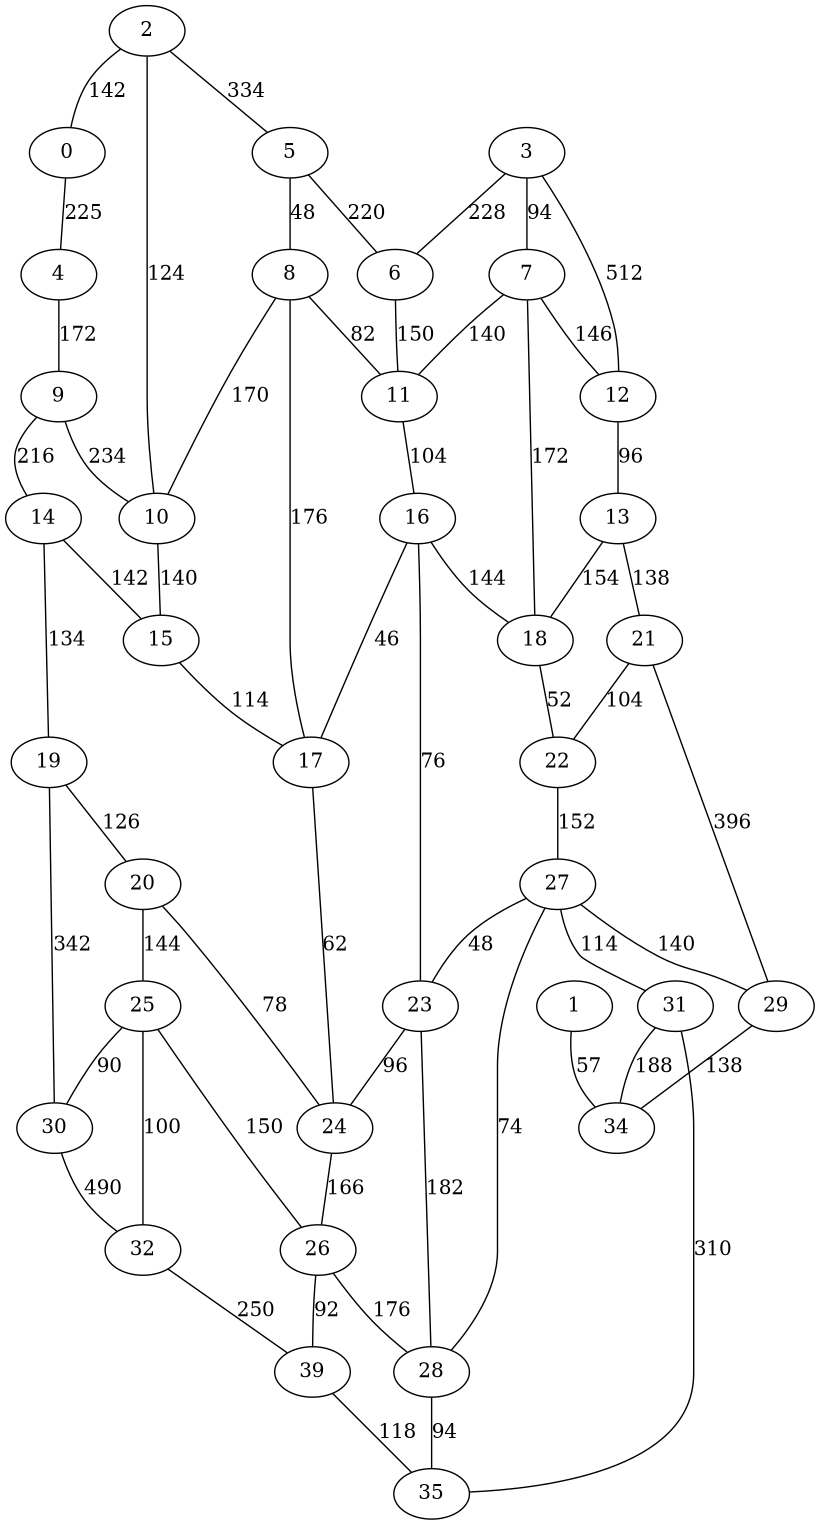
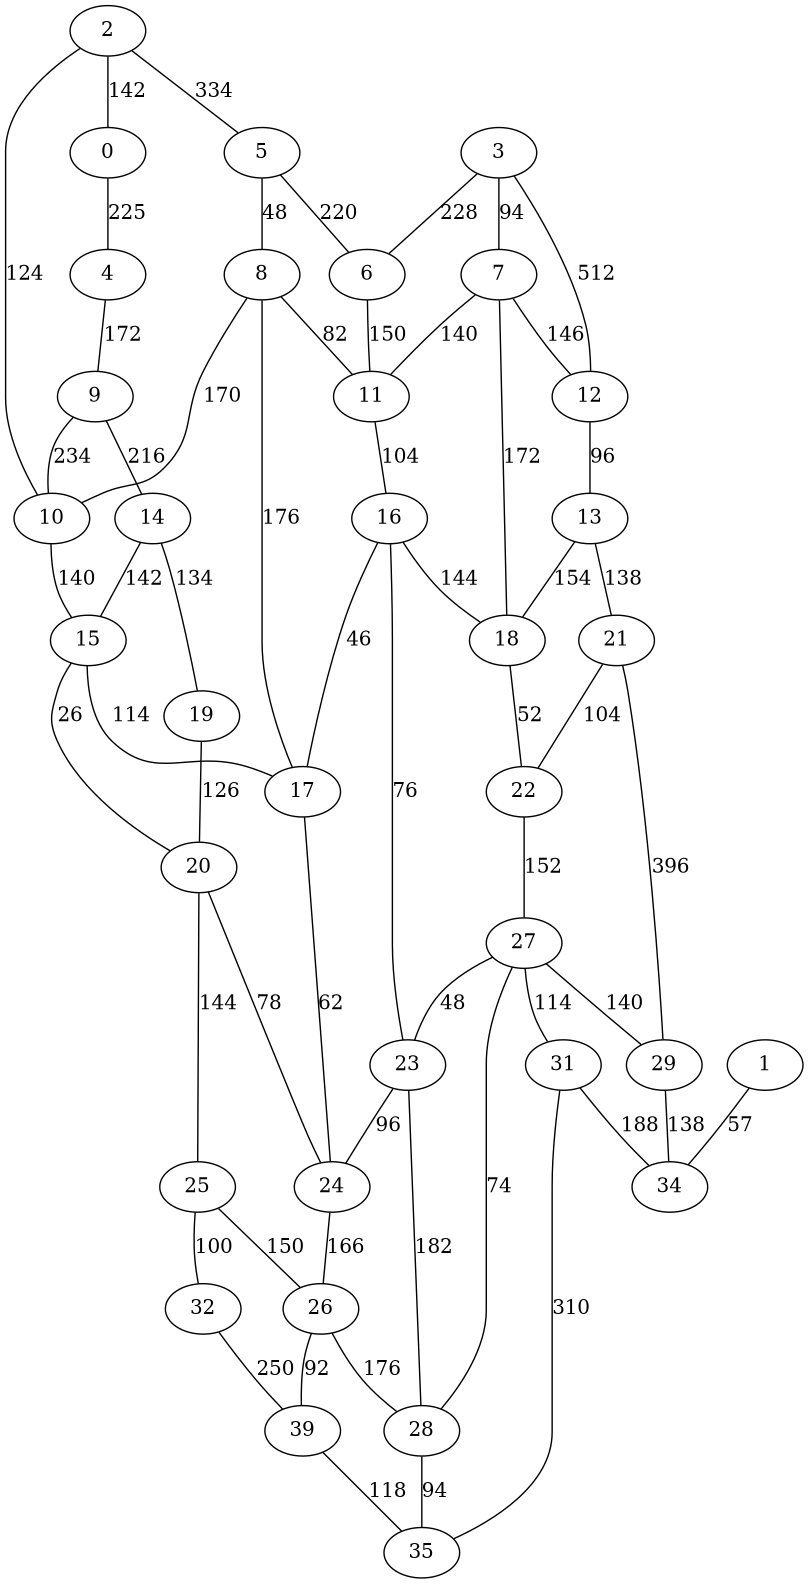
none -> (77, 774)
(55, 1128) -> none
